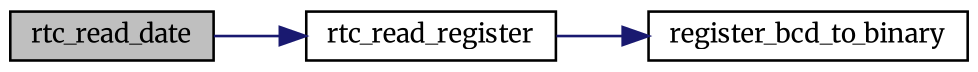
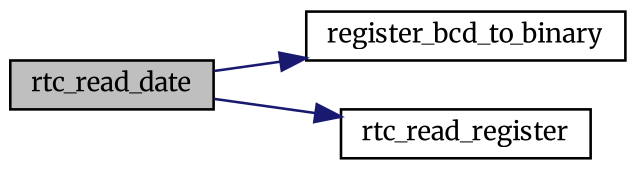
(589, 36) -> (247, 66)
